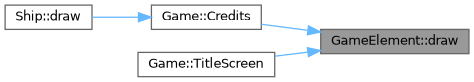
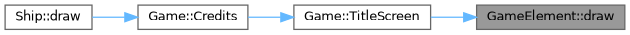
(284, 27) -> (264, 17)
